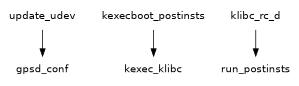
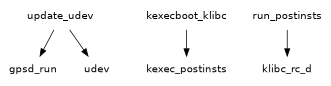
(154, 16) -> (187, 16)
(256, 39) -> (287, 39)
(43, 70) -> (33, 70)
none -> (97, 70)
(154, 70) -> (187, 70)
